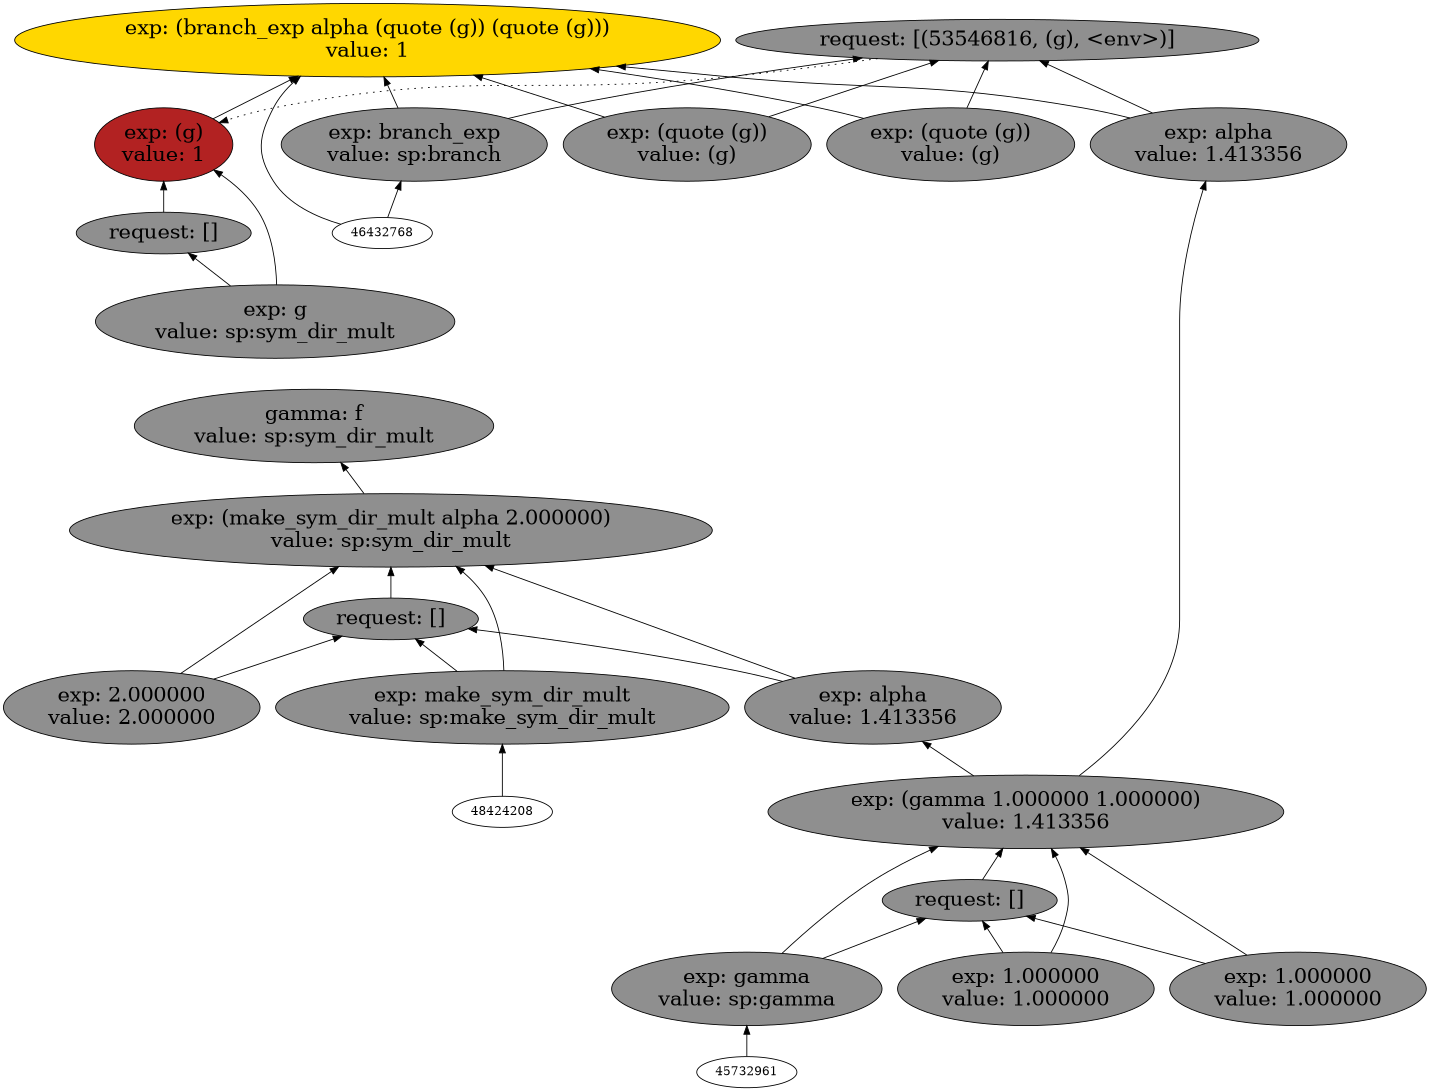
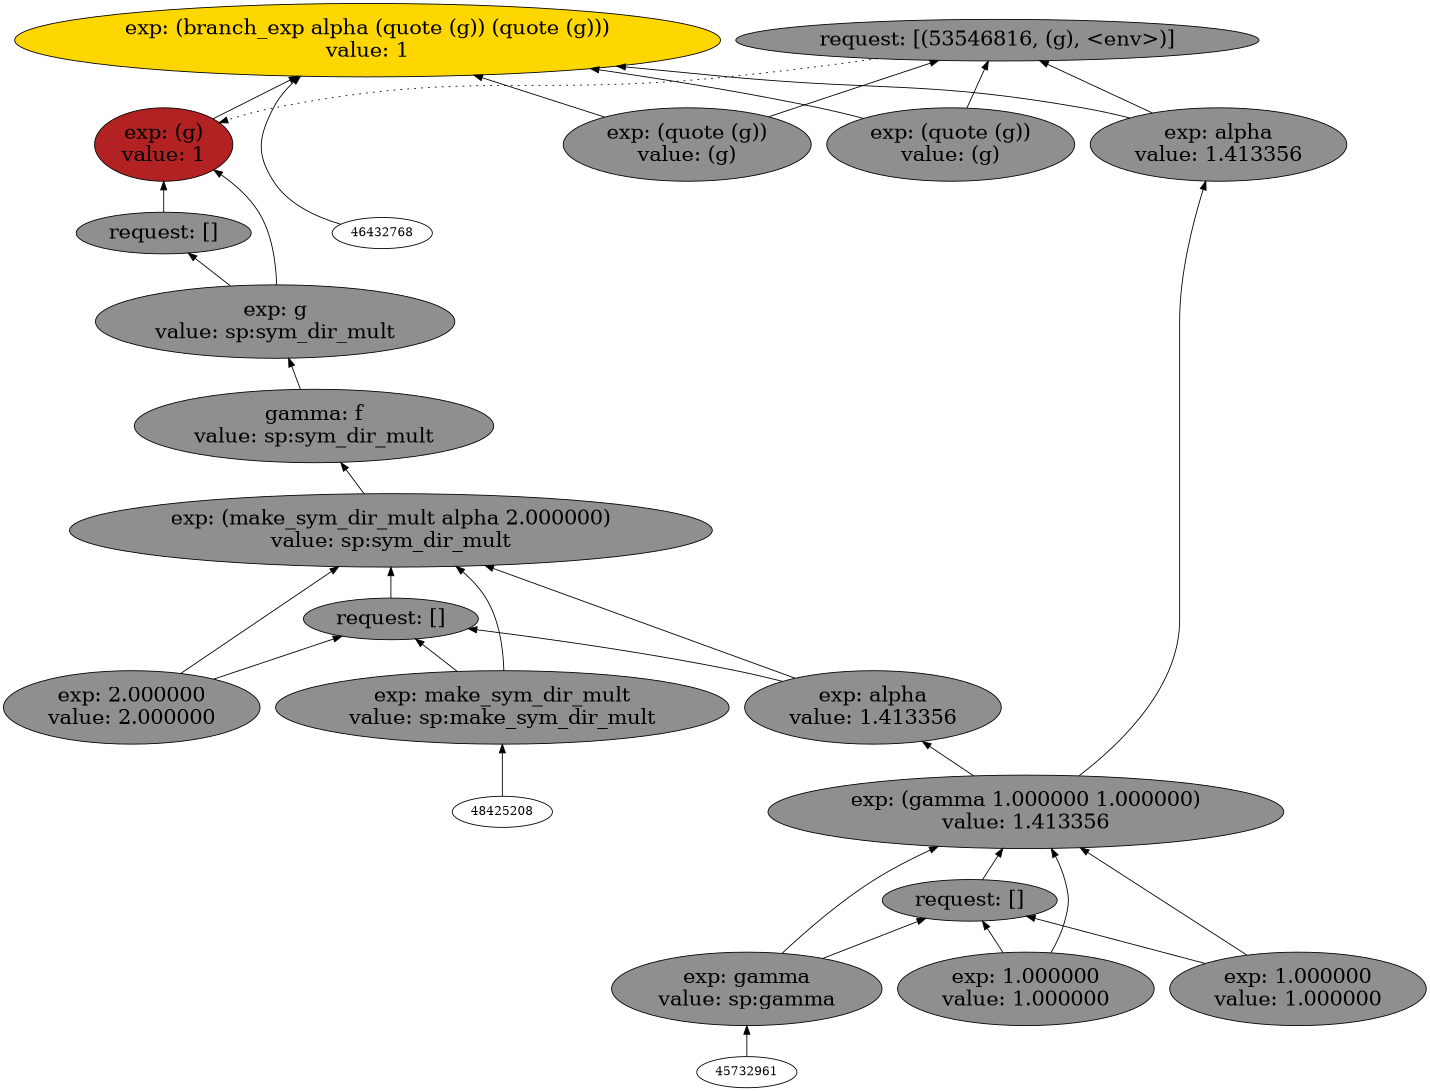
(414, 145) -> none
none -> (296, 378)
(502, 812) -> (502, 812)
